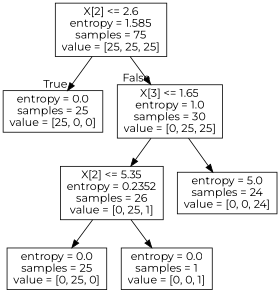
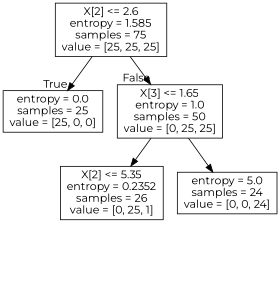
(170, 111) -> (170, 111)
(57, 269) -> none
(167, 269) -> none
